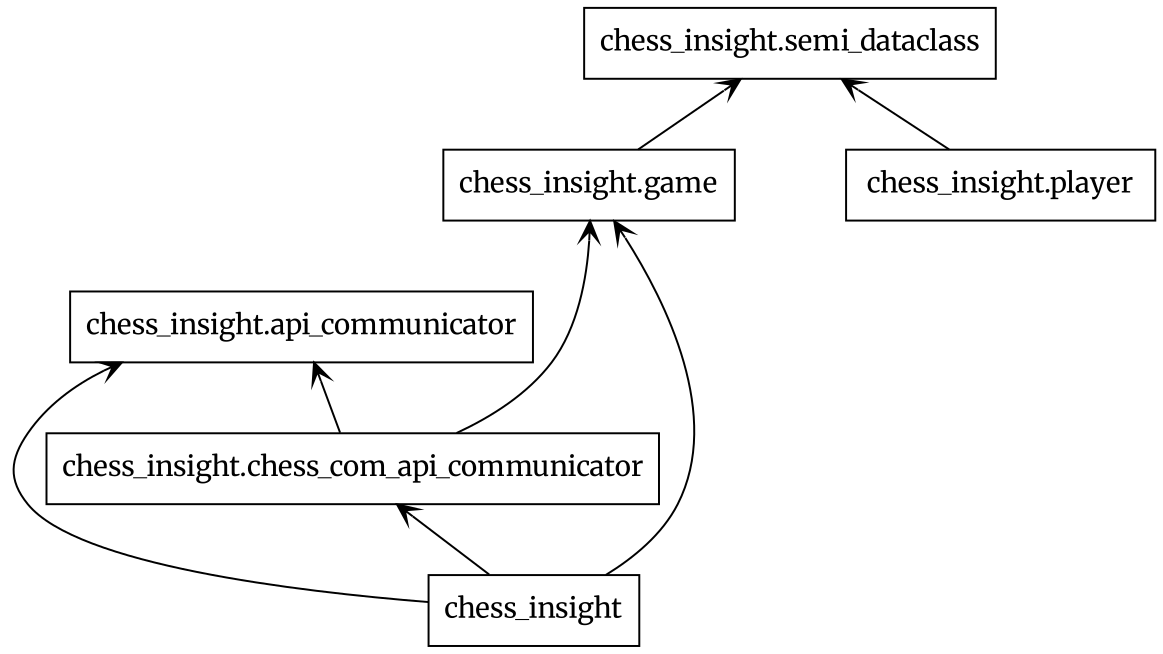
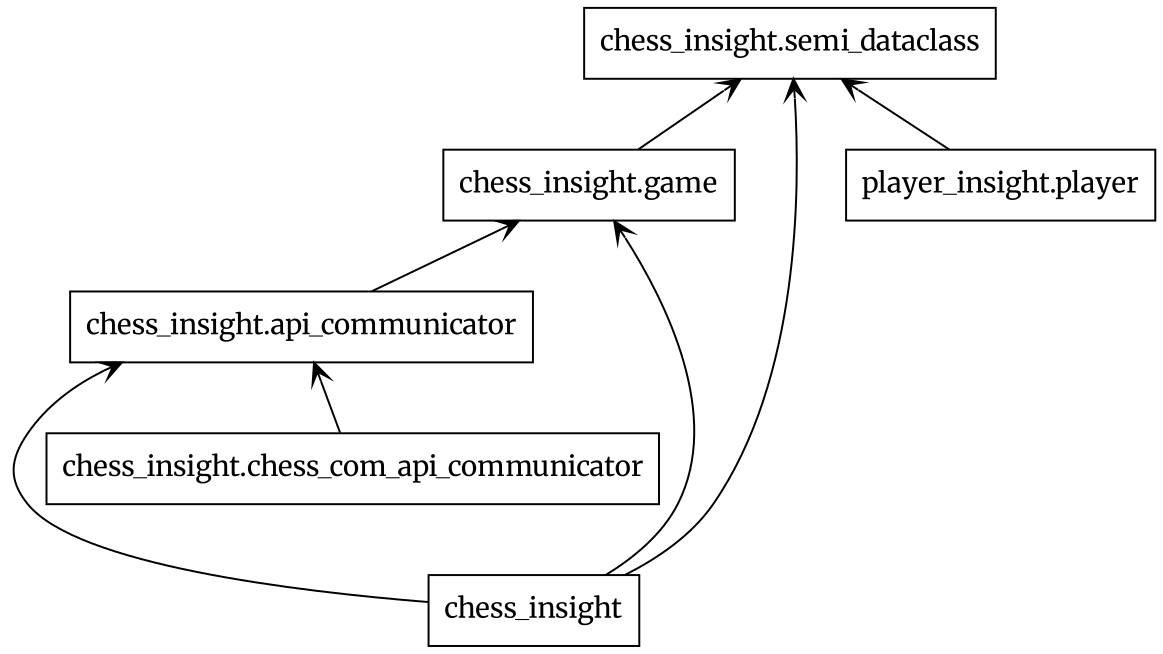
(1001, 185) -> (1001, 185)
(554, 359) -> (436, 260)
(451, 545) -> (773, 364)
